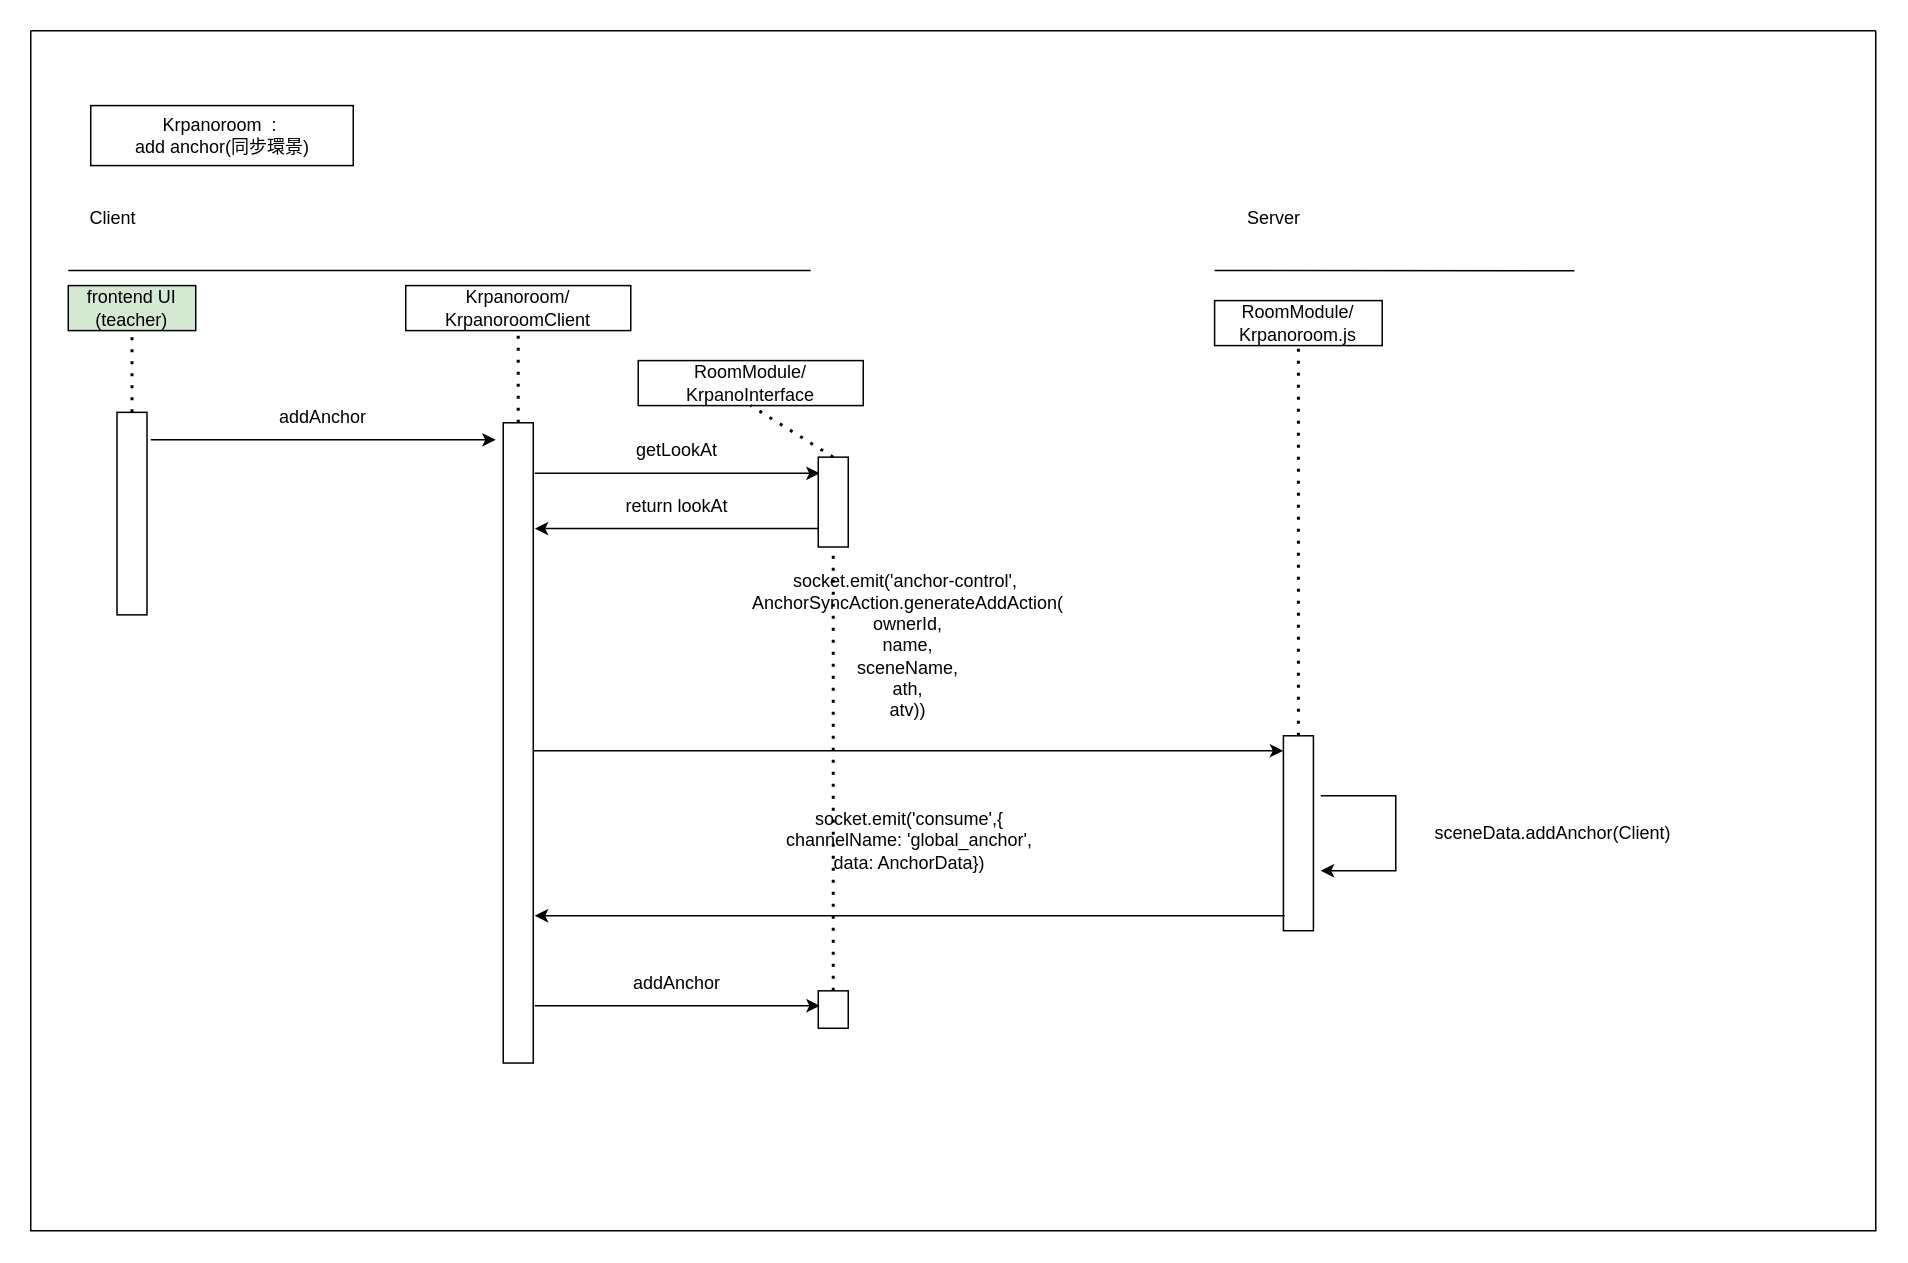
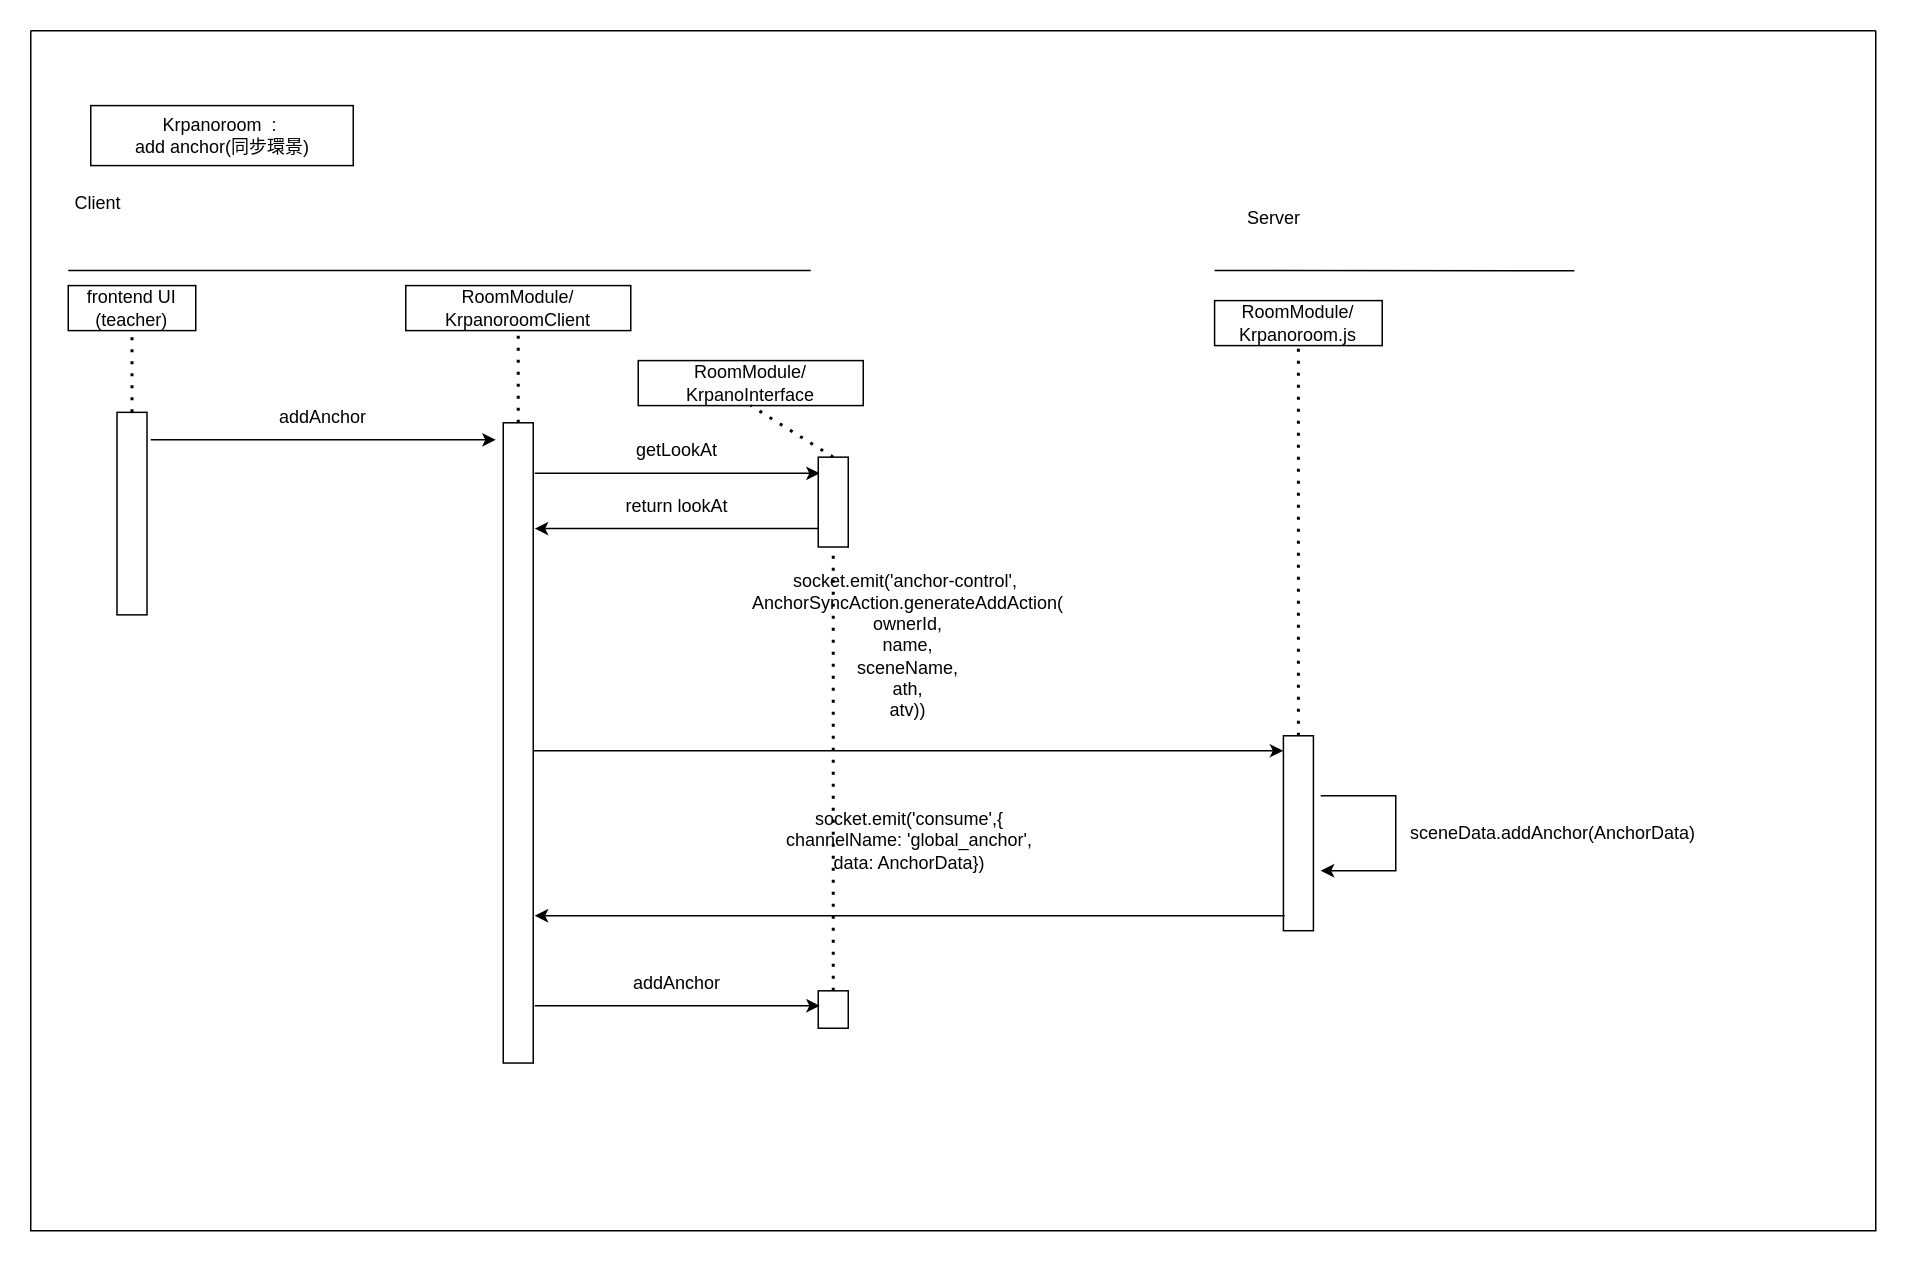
(113, 218) -> (98, 203)
(132, 308) -> (132, 308)
(518, 308) -> (518, 308)
(1531, 833) -> (1531, 833)
